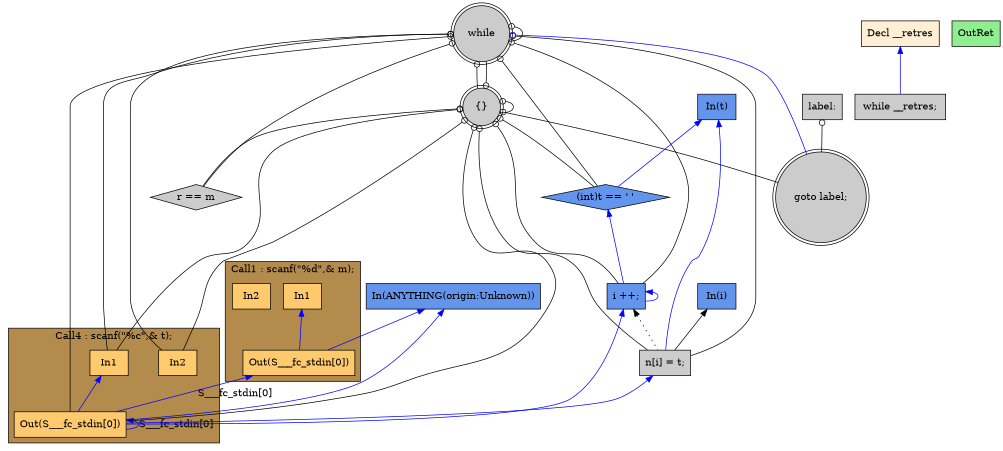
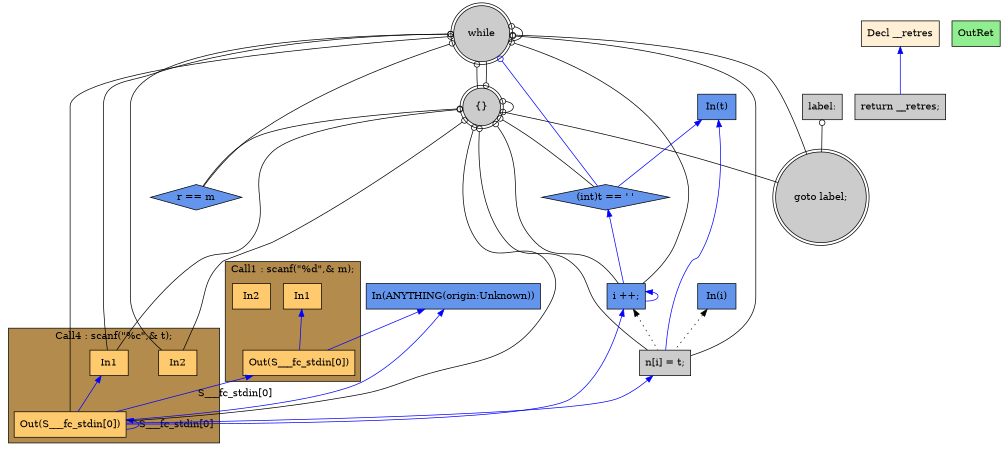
(688, 50) -> (688, 50)
(900, 107) -> (900, 107)
(555, 130) -> (555, 130)
(196, 197) -> (196, 197)
(689, 333) -> (689, 333)
